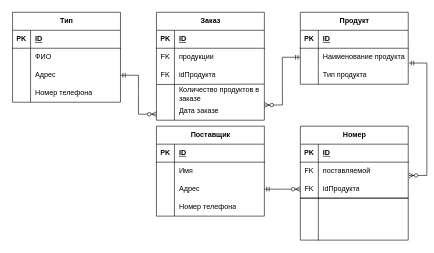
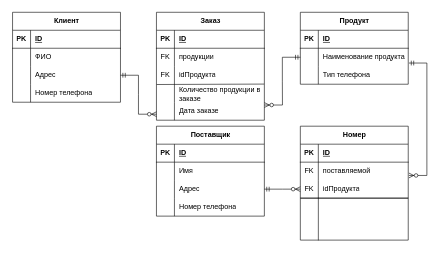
(67, 21) -> (67, 21)
(346, 75) -> (346, 75)
(222, 93) -> (222, 93)
